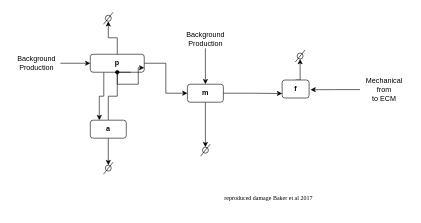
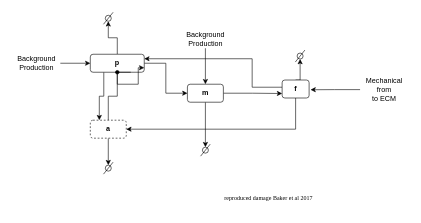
none -> (149, 59)
none -> (296, 115)
(108, 129) -> (108, 129)
